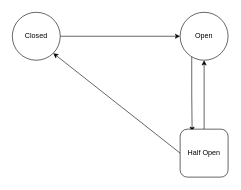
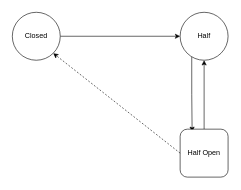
(204, 36) -> (204, 36)
(117, 104) -> (117, 104)
